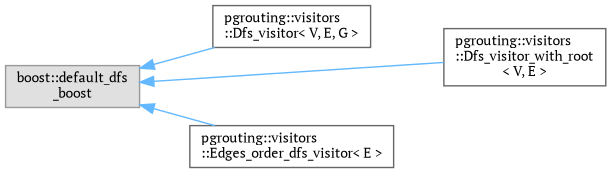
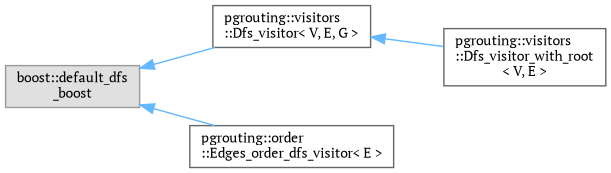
(299, 72) -> (414, 43)
(292, 147) -> (292, 147)
